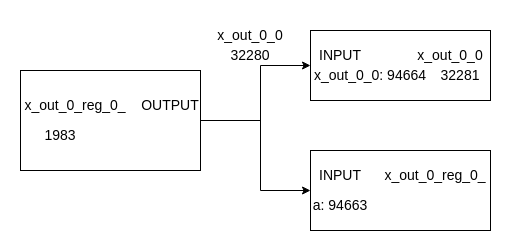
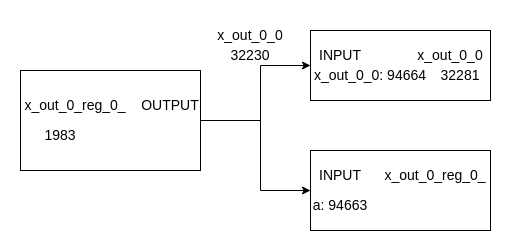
(251, 56) -> (251, 56)
